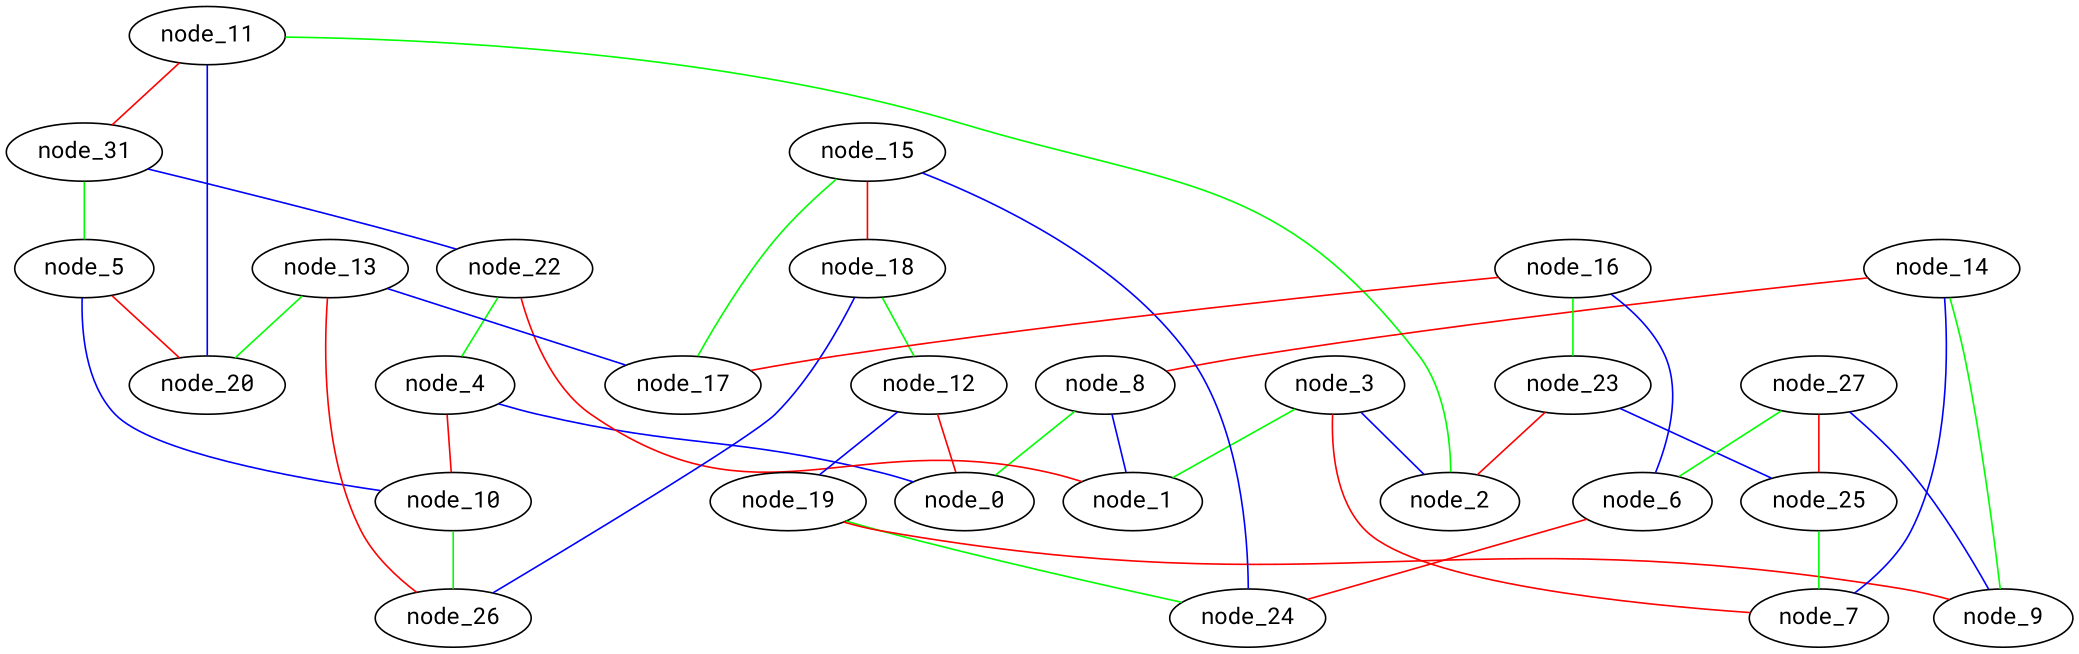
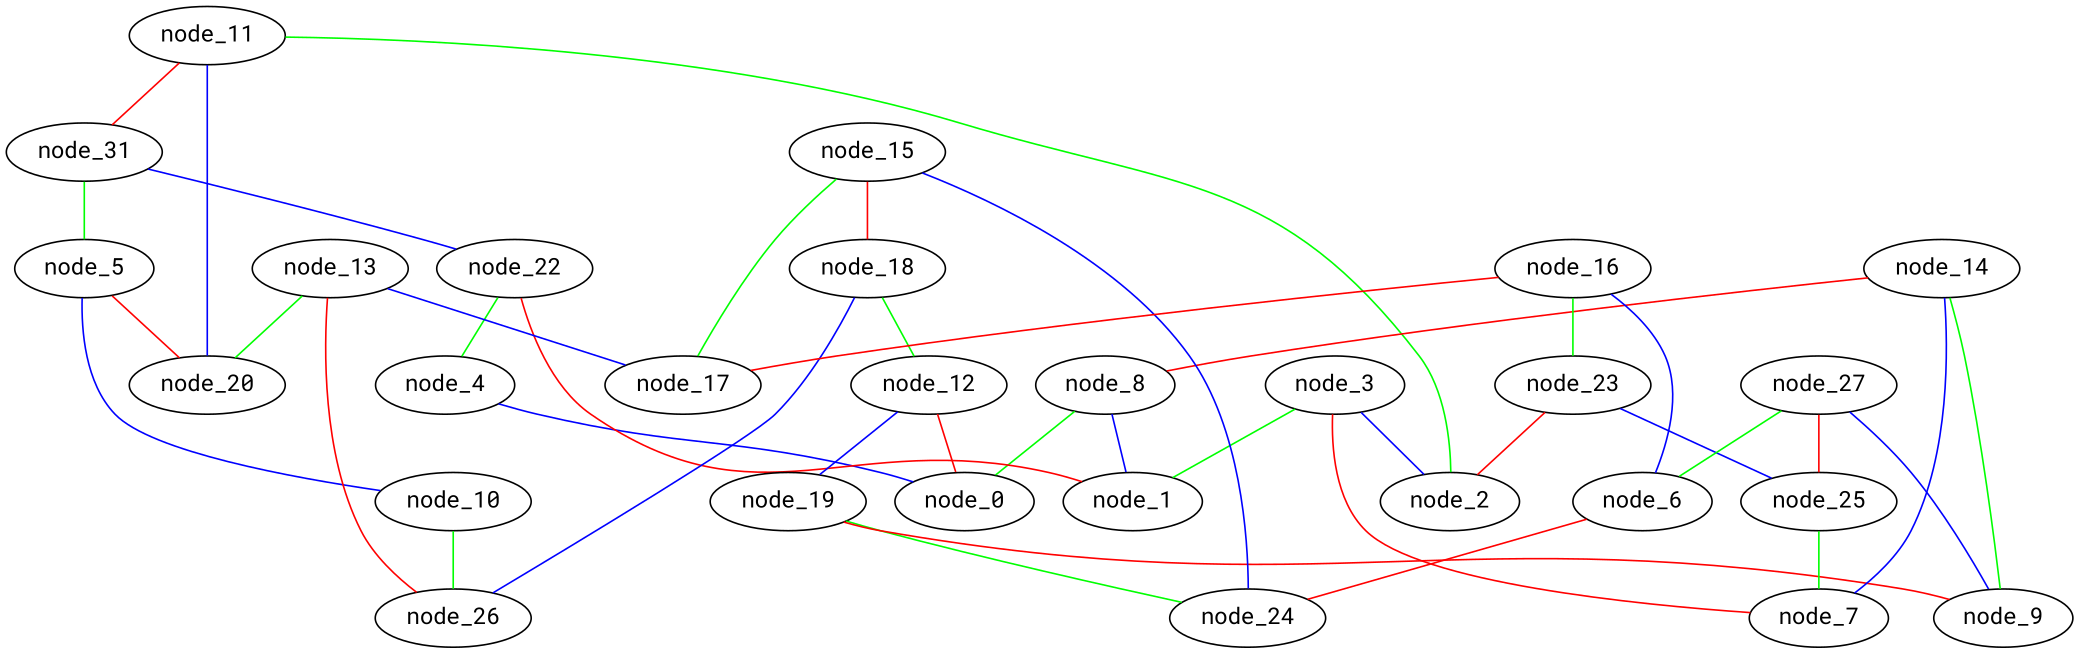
(449, 444) -> none
